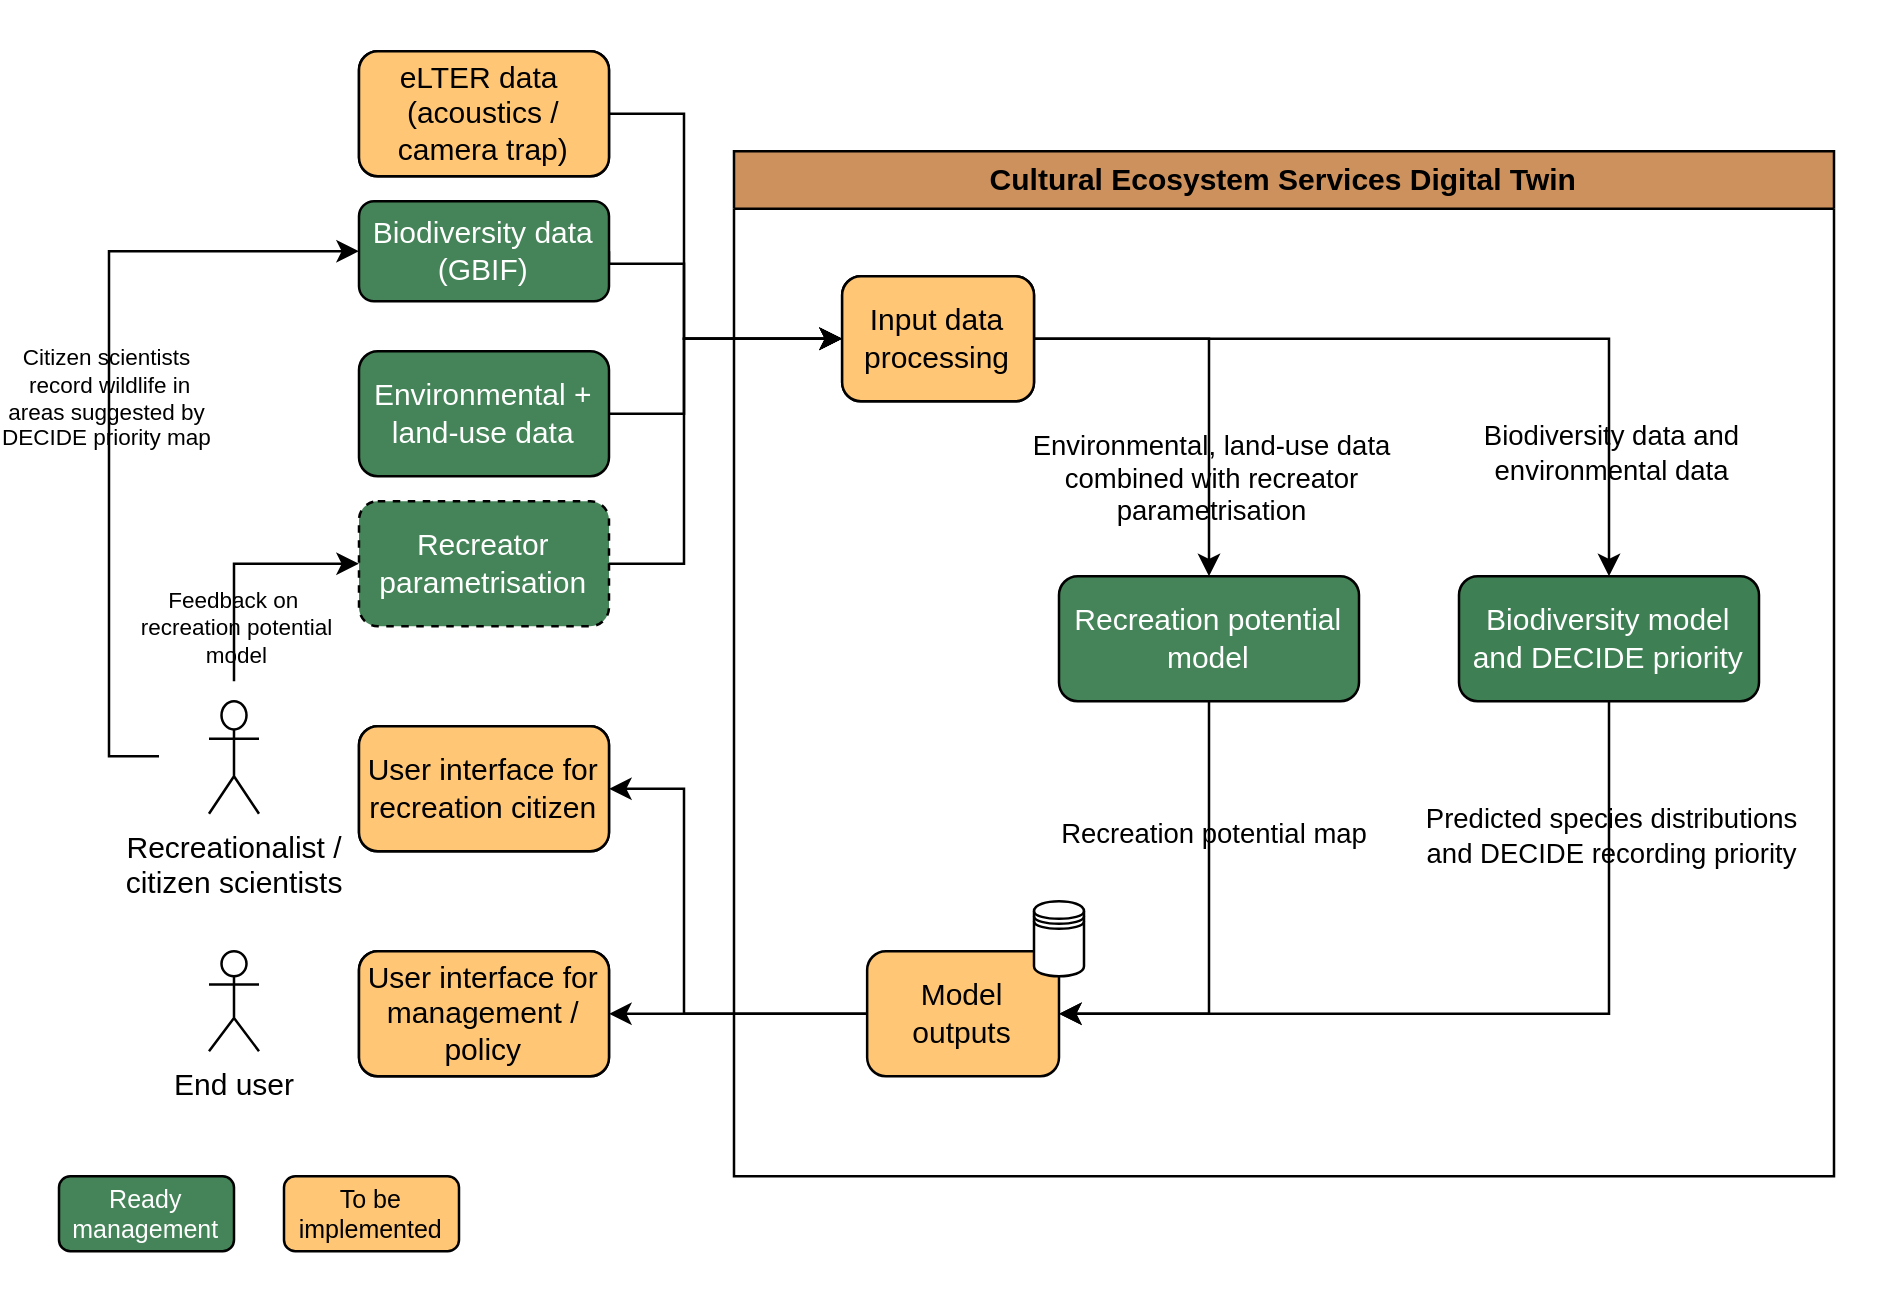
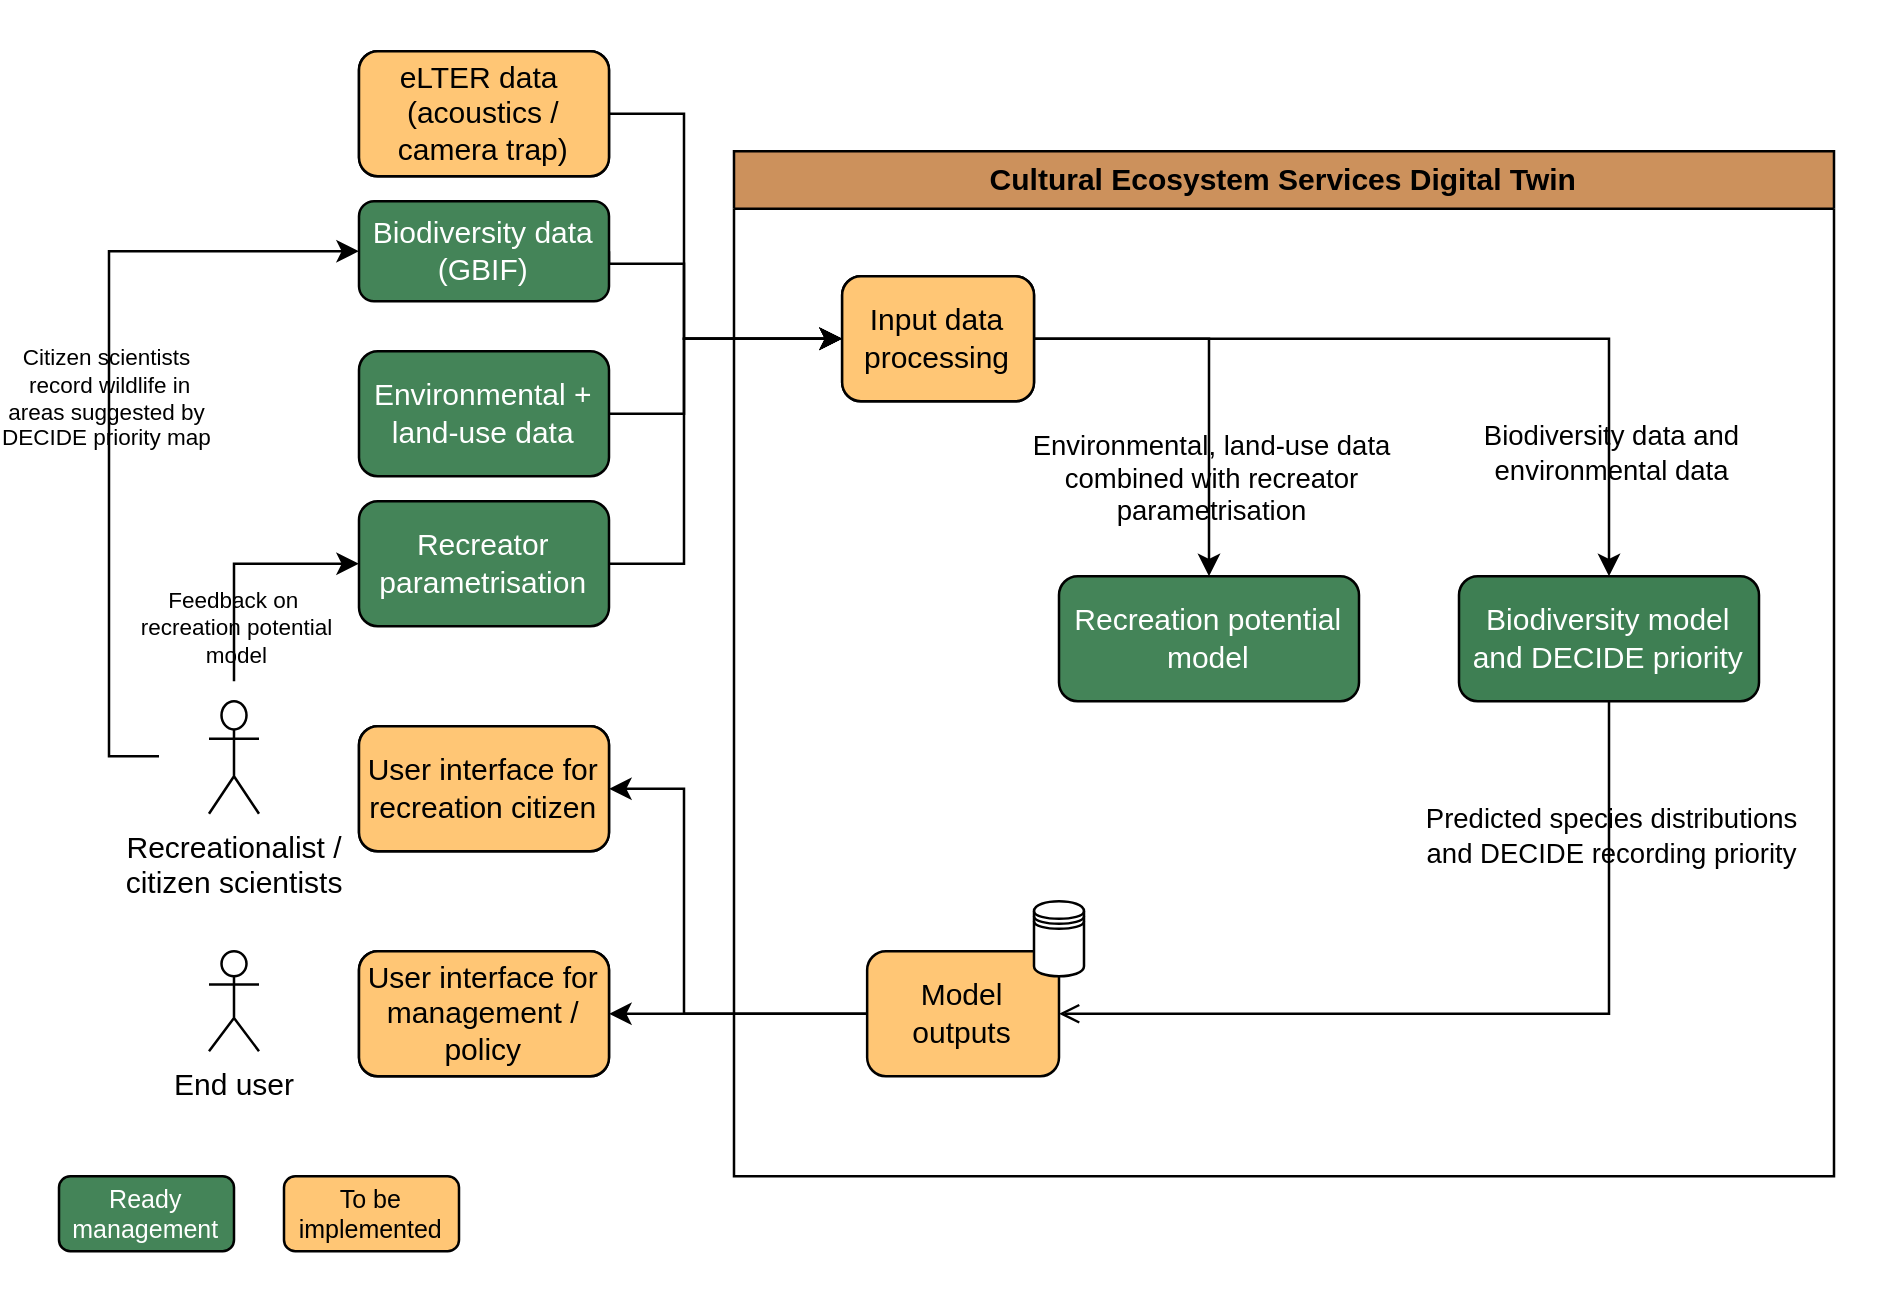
(484, 564) -> (484, 564)
(1209, 854) -> none
(1210, 1014) -> (1070, 1014)
